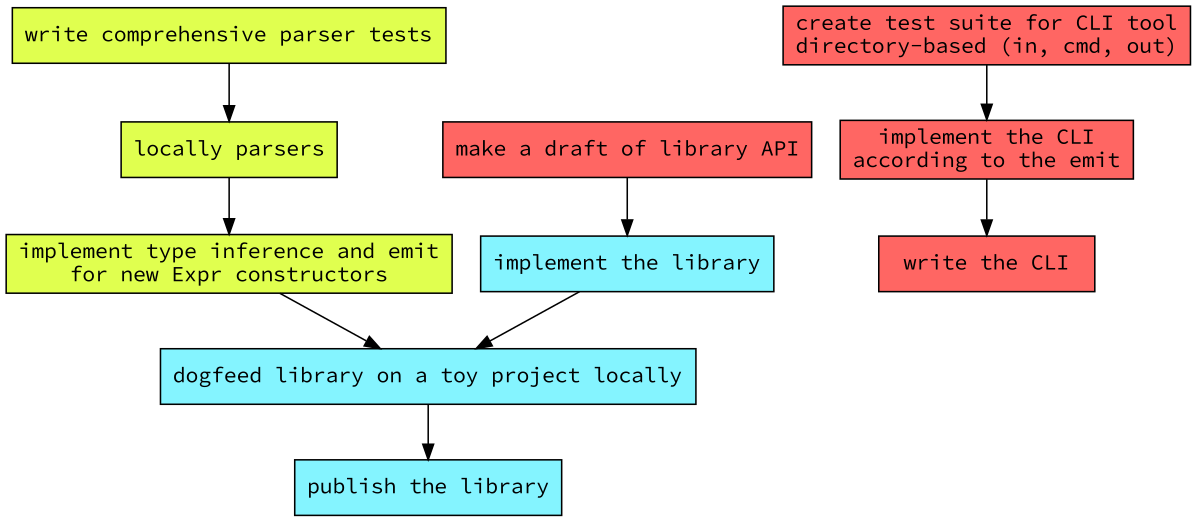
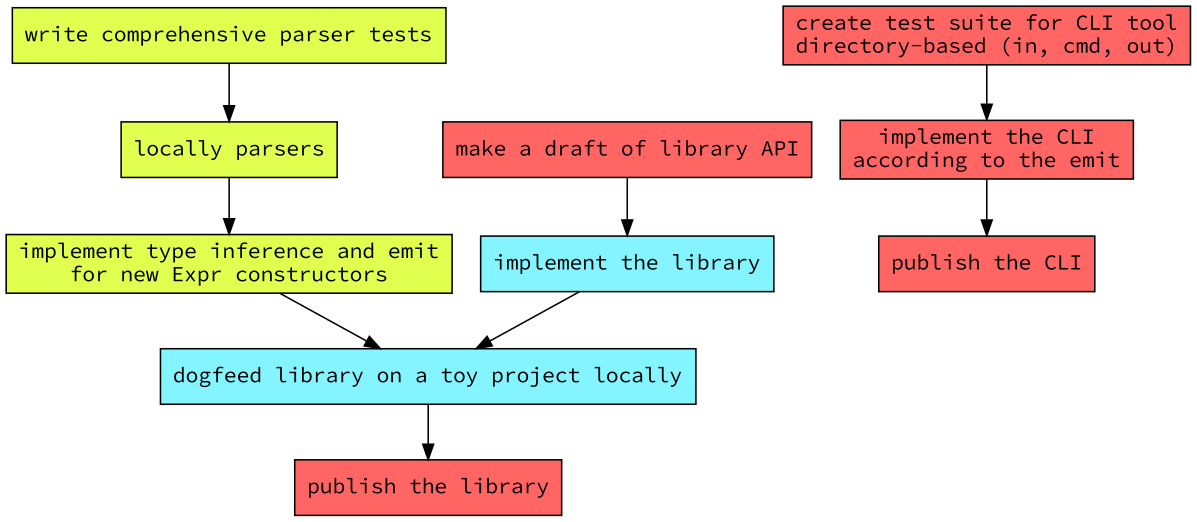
(987, 264) -> (987, 264)
(428, 488) -> (428, 488)
